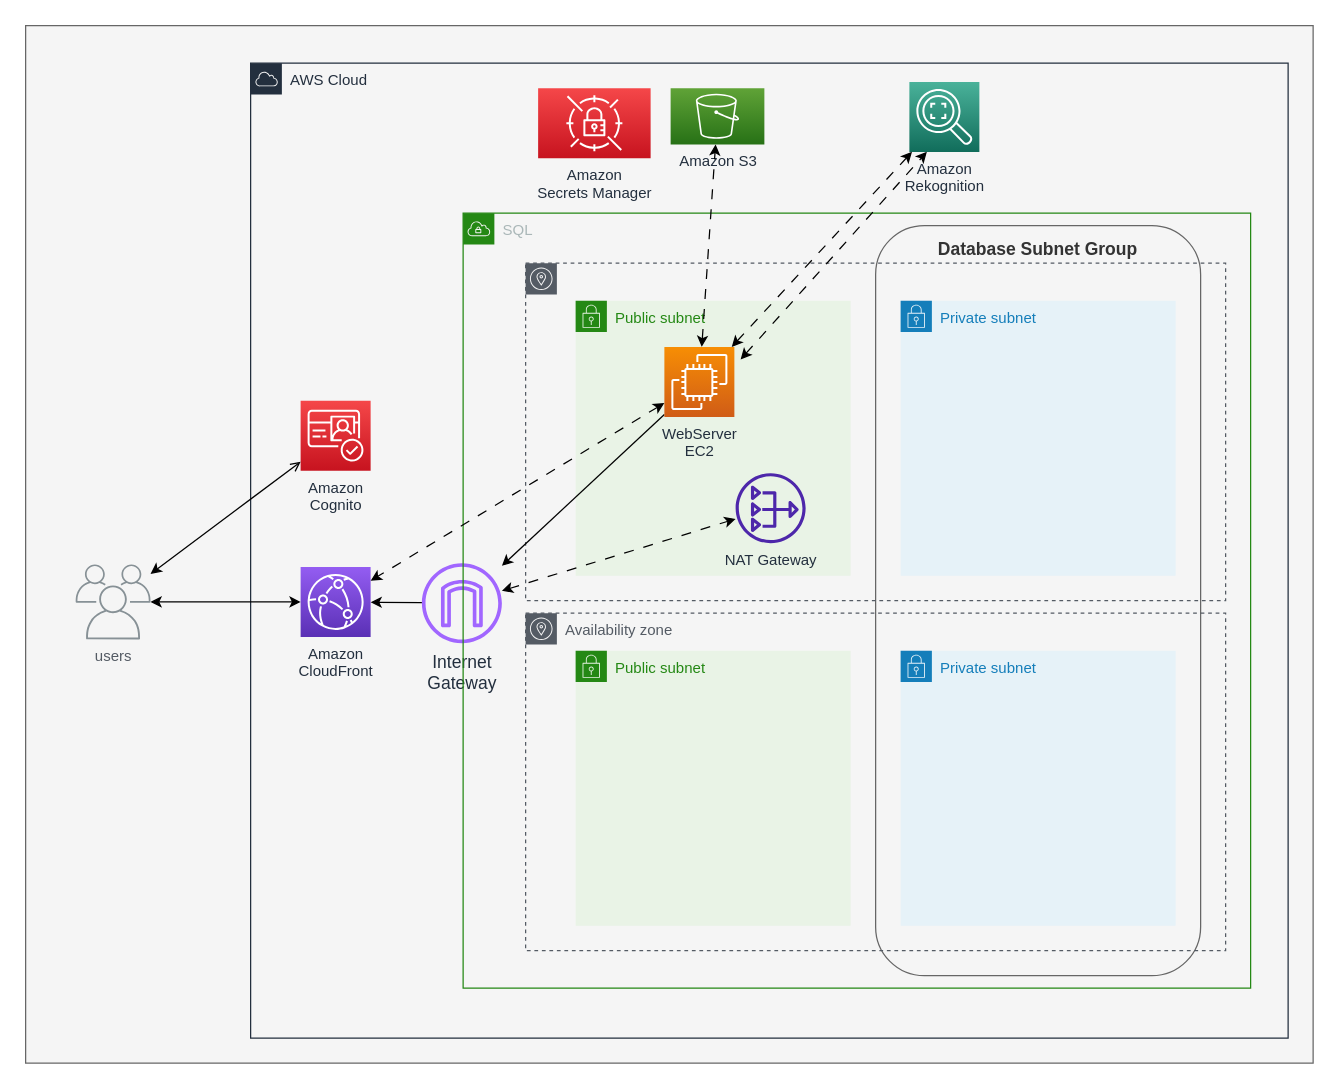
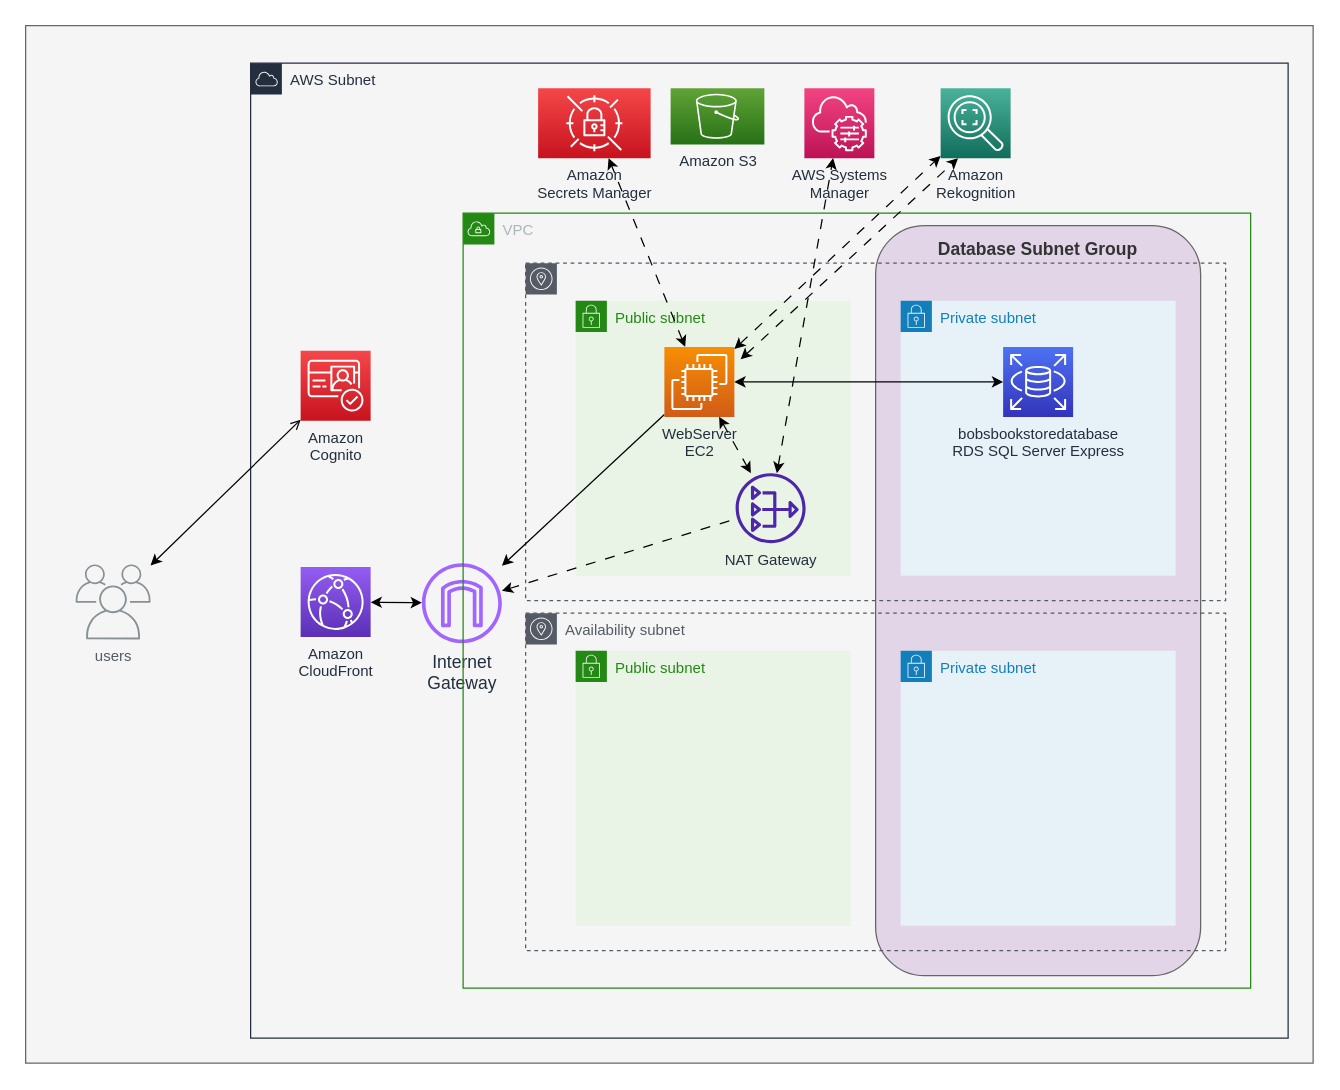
(325, 81) -> (331, 81)
(944, 117) -> (976, 123)
none -> (839, 123)
(516, 231) -> (516, 231)
(708, 253) -> (735, 445)
none -> (869, 382)
none -> (1038, 382)
none -> (791, 394)
(336, 436) -> (336, 386)
(518, 492) -> (663, 291)
(726, 522) -> (730, 521)
(1038, 601) -> (1038, 601)
(226, 602) -> none
(416, 603) -> (412, 603)
(625, 631) -> (634, 631)
